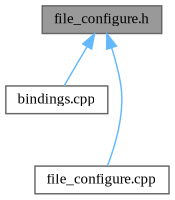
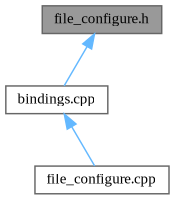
(122, 107) -> (83, 146)
